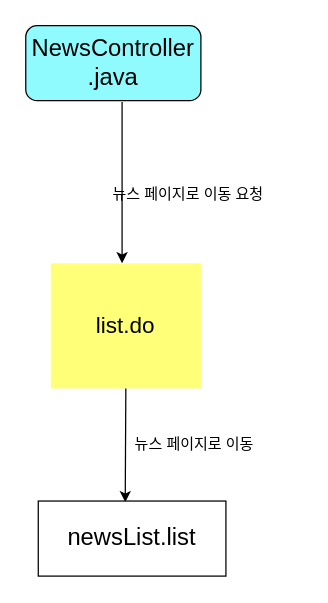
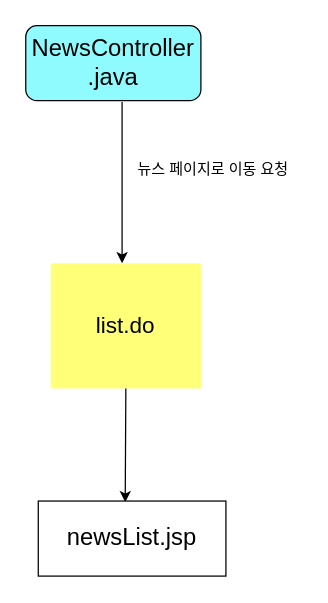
(188, 194) -> (213, 169)
(194, 444) -> none
(132, 538) -> (132, 538)
